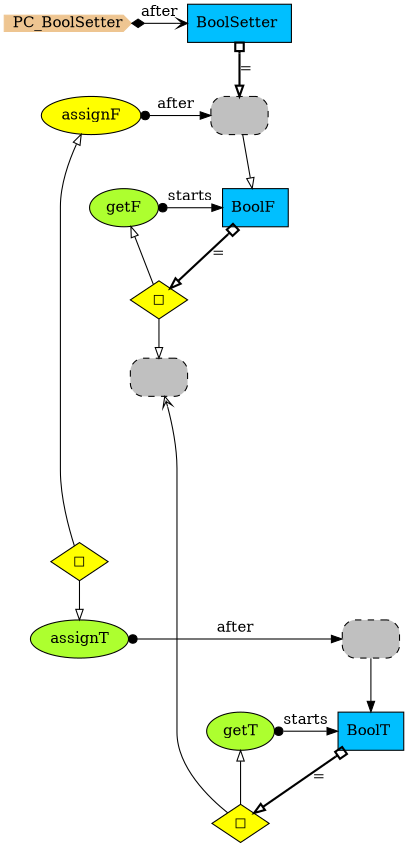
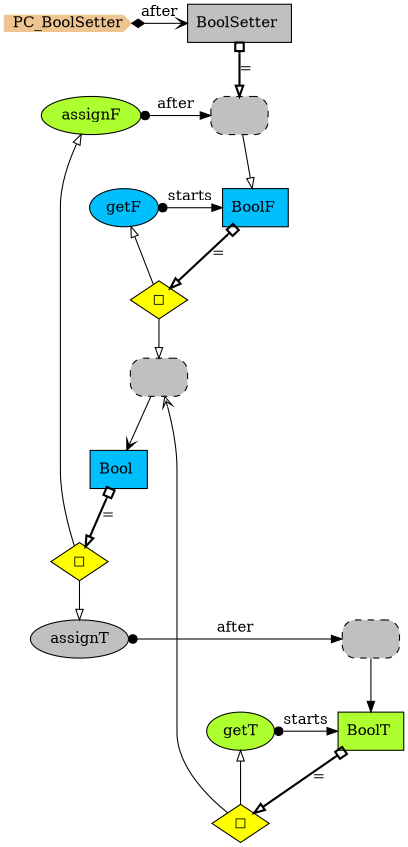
(239, 23) -> (239, 23)
(91, 116) -> (91, 116)
(124, 208) -> (124, 208)
none -> (119, 469)
(79, 639) -> (79, 639)
(371, 731) -> (371, 731)
